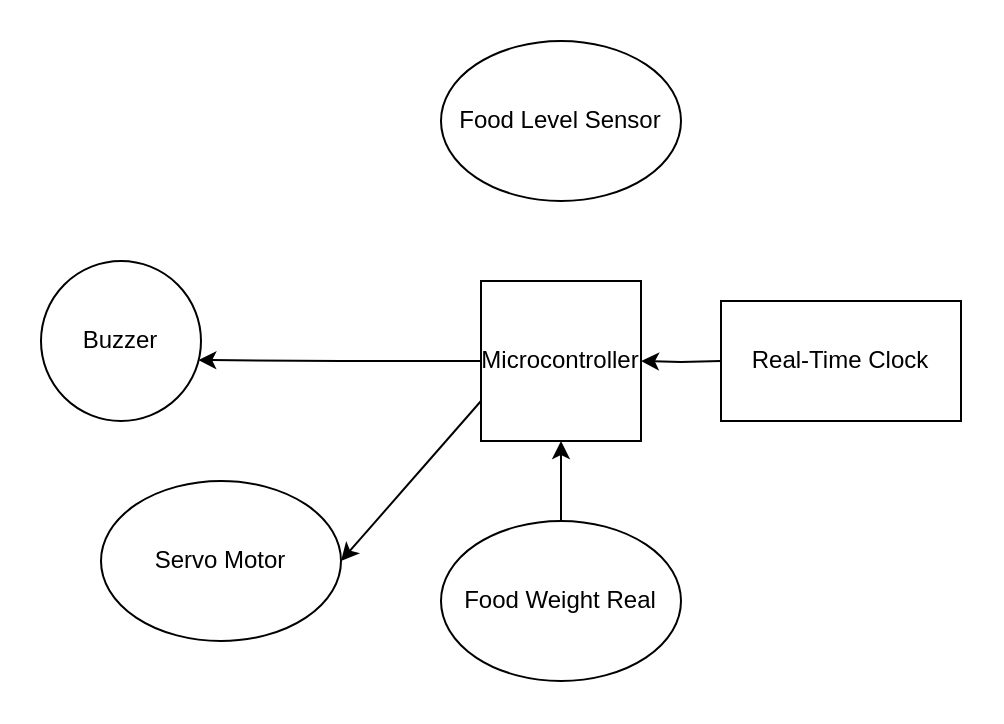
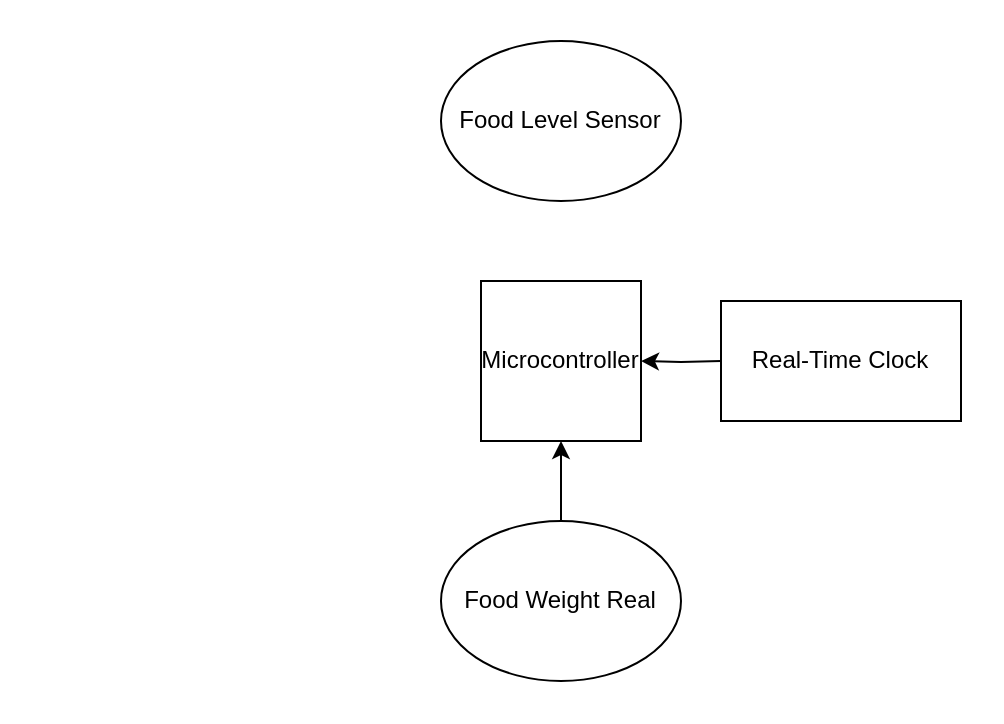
(121, 341) -> none
(347, 361) -> none
(416, 476) -> none
(221, 561) -> none
